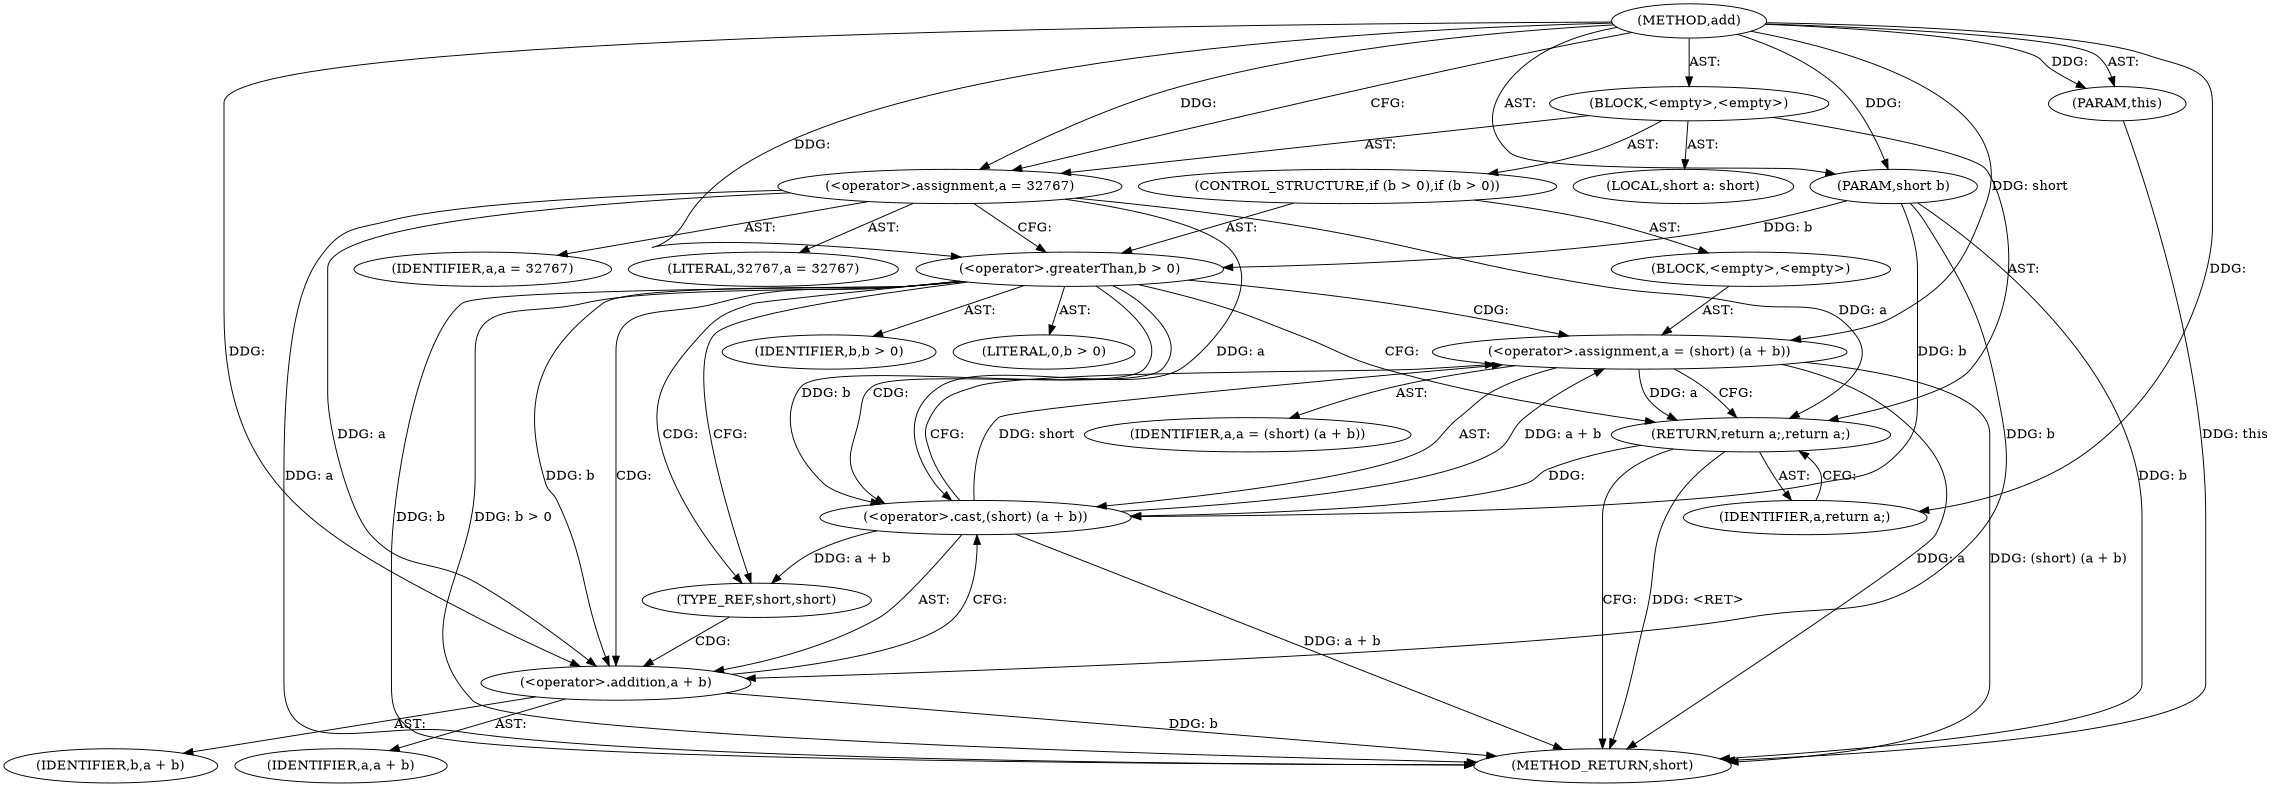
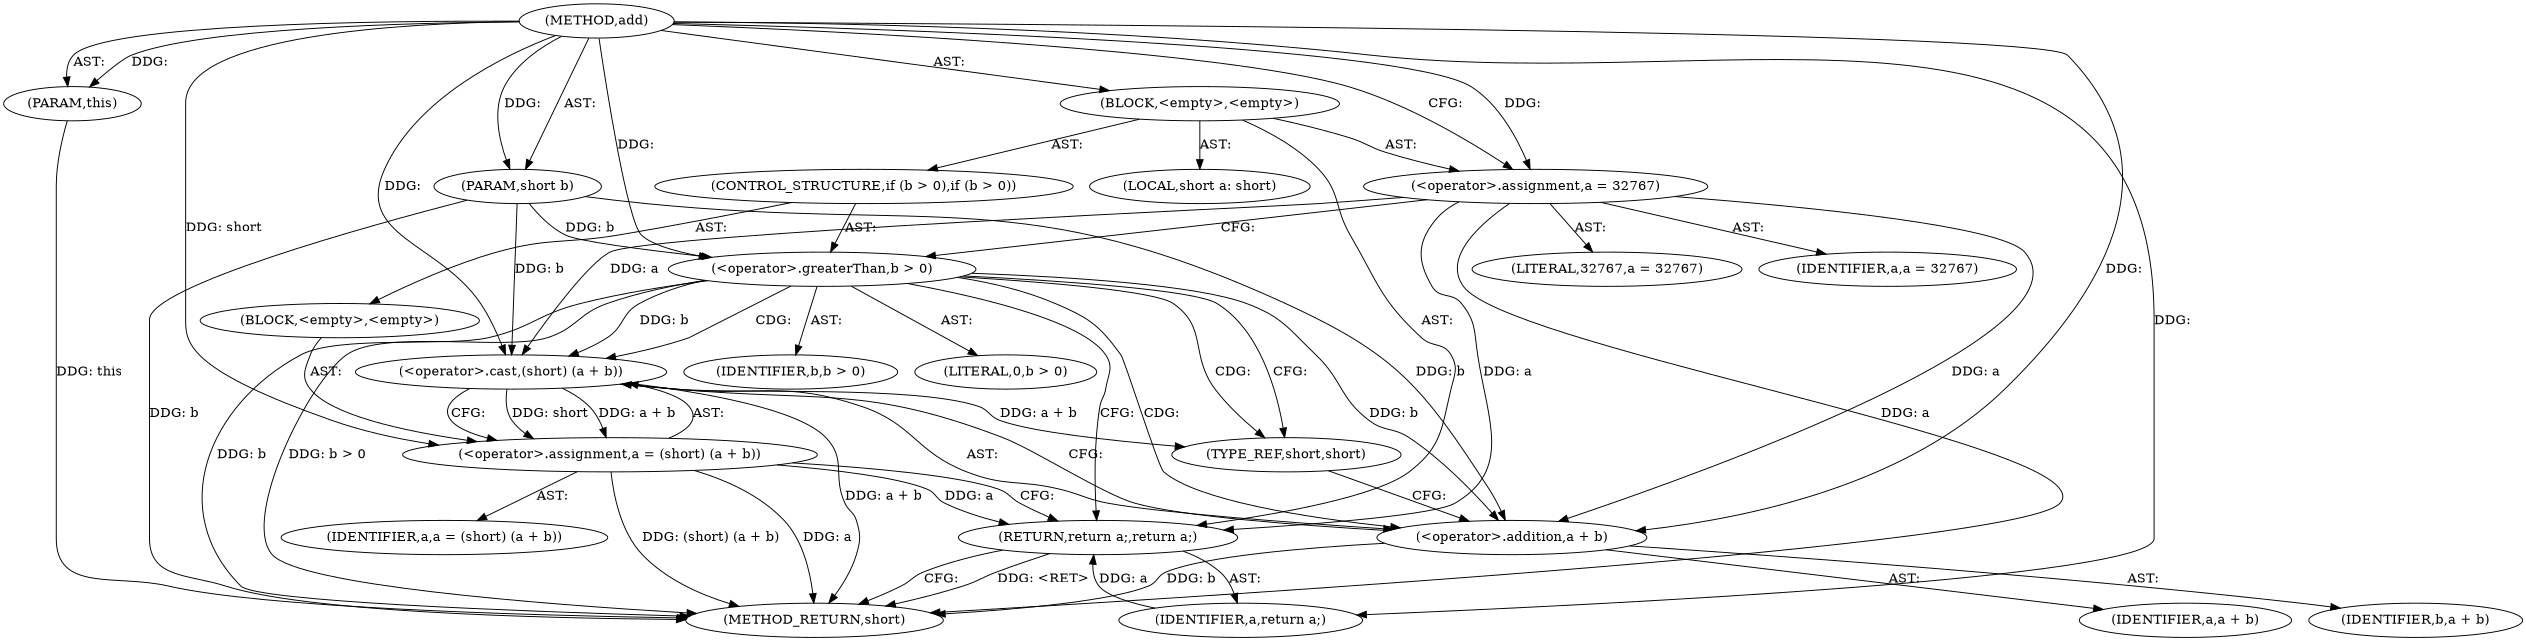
(1375, 301) -> none
(1842, 476) -> (1124, 579)
(1395, 504) -> (384, 171)
(715, 642) -> (1431, 496)
